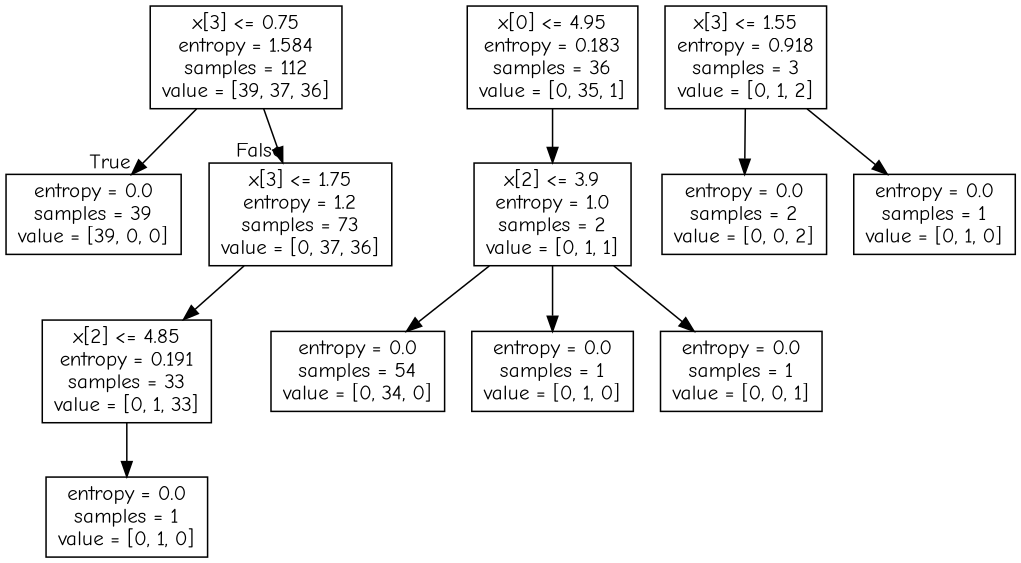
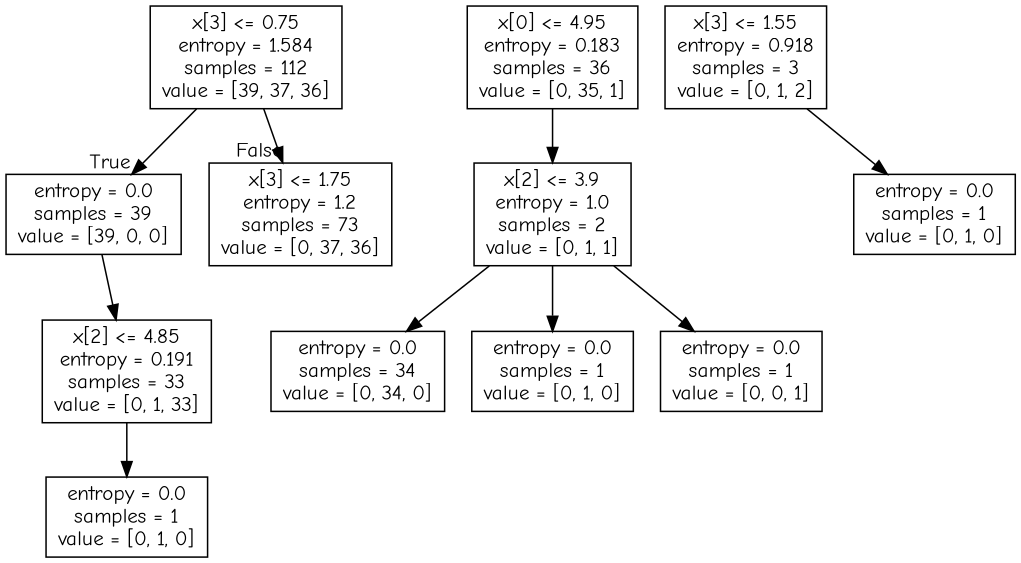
(744, 214) -> none
(220, 288) -> (107, 280)
(358, 371) -> (358, 371)
